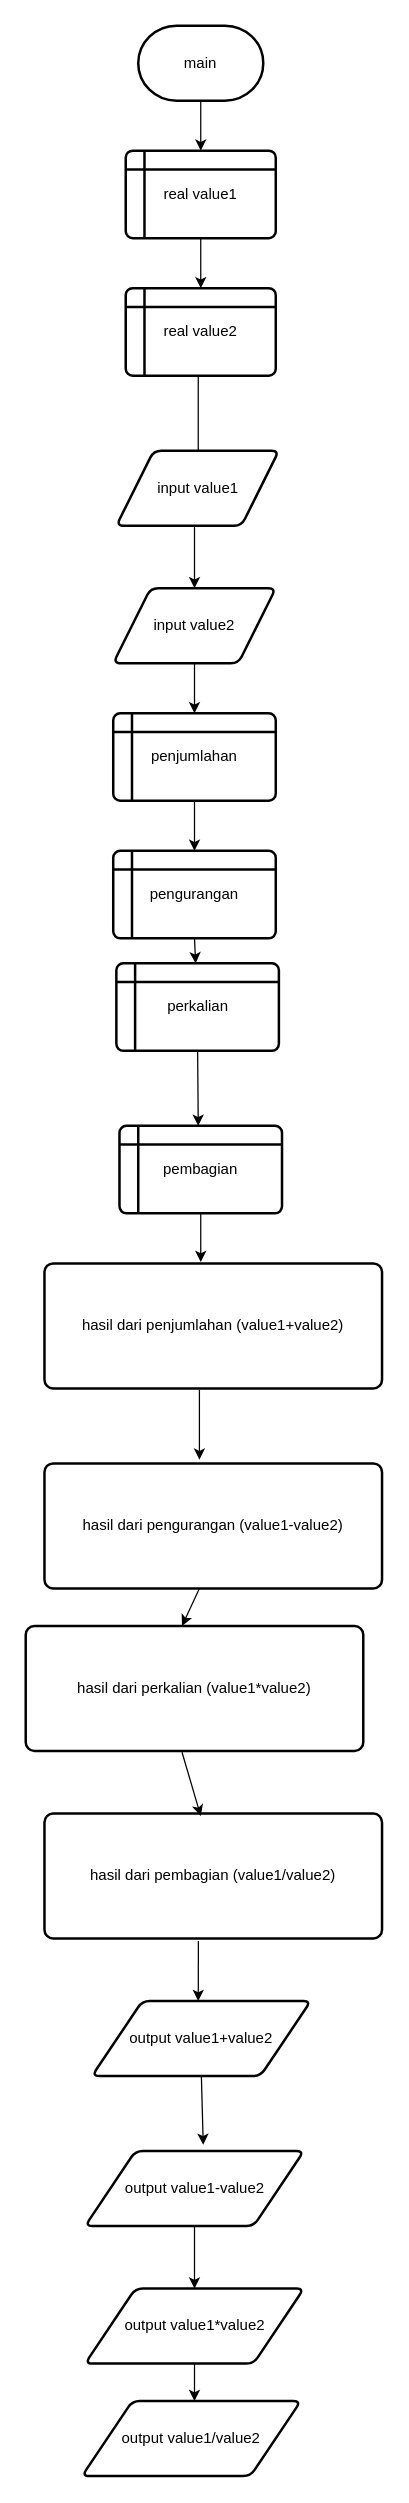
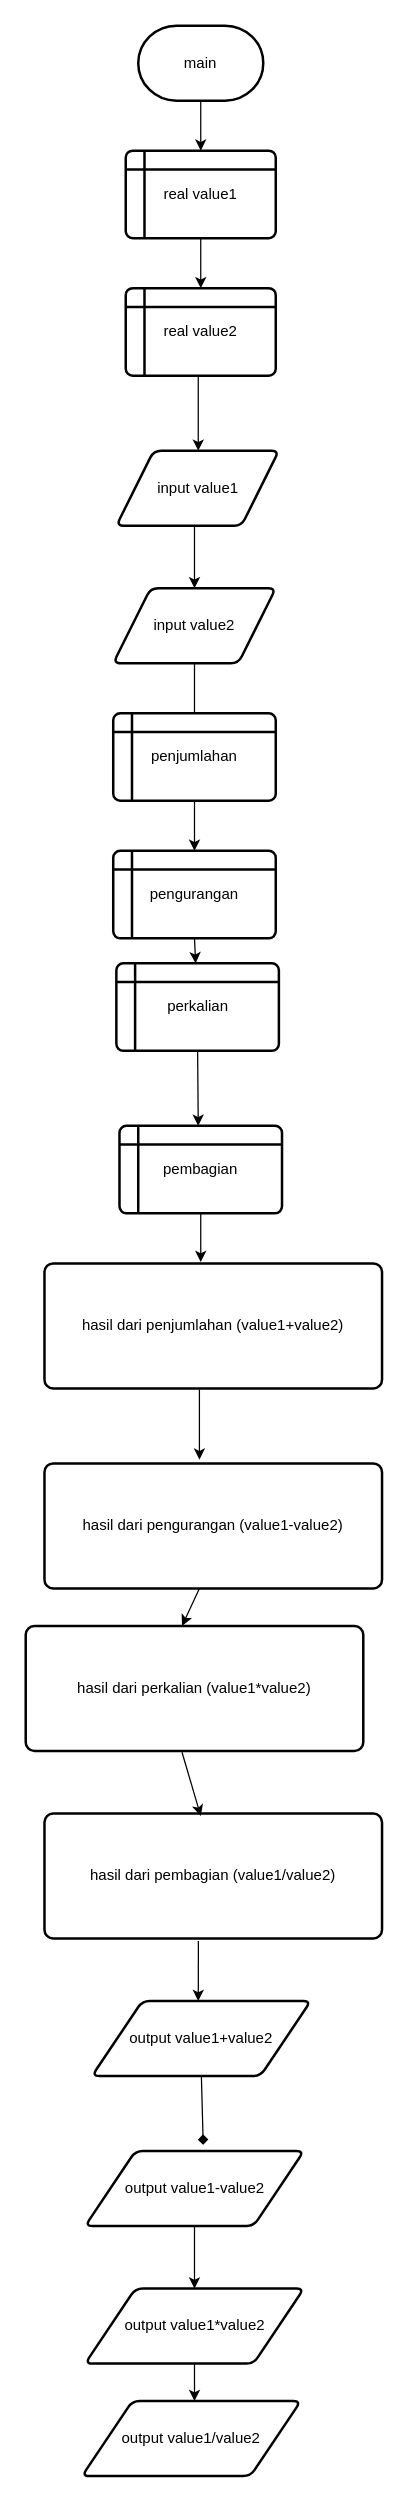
(198, 444) -> (198, 441)
(194, 703) -> (194, 707)
(203, 2134) -> (203, 2134)
